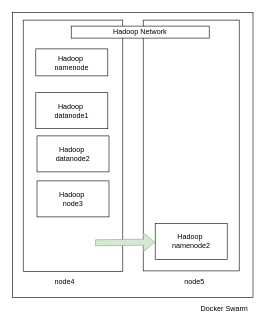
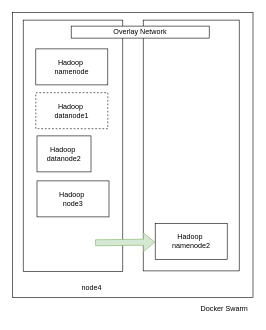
(140, 32) -> (140, 32)
(72, 62) -> (72, 67)
(72, 111) -> (72, 111)
(73, 154) -> (64, 154)
(64, 282) -> (91, 288)
(194, 282) -> none
